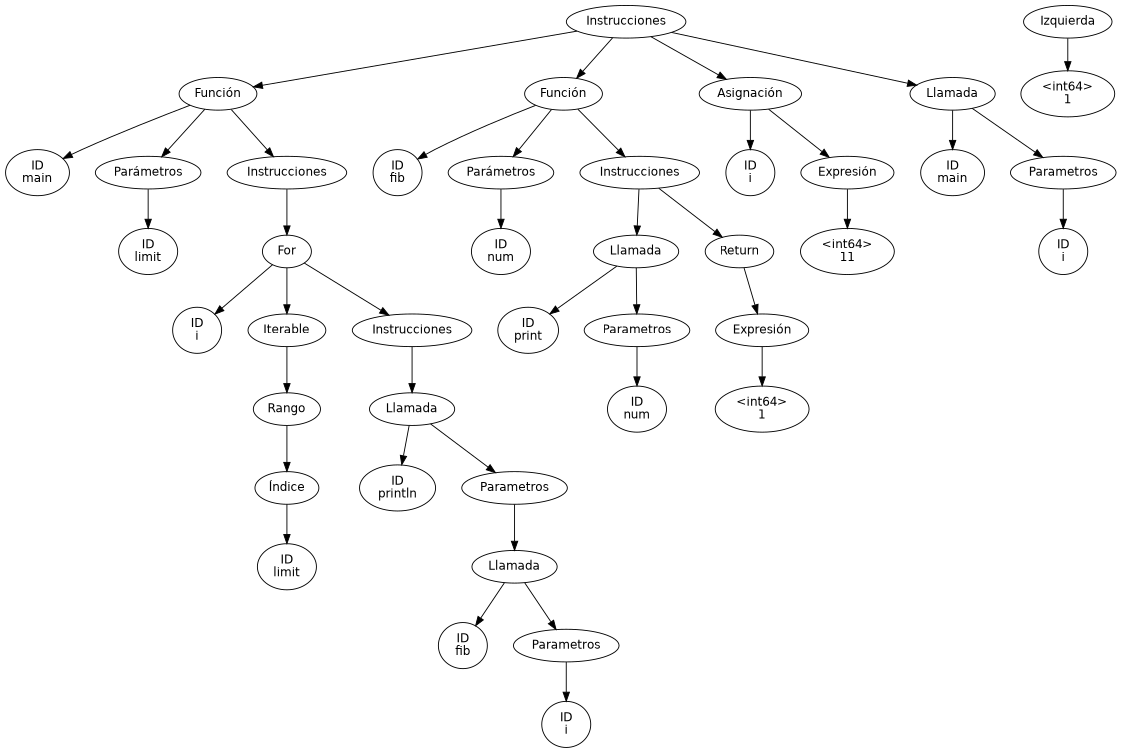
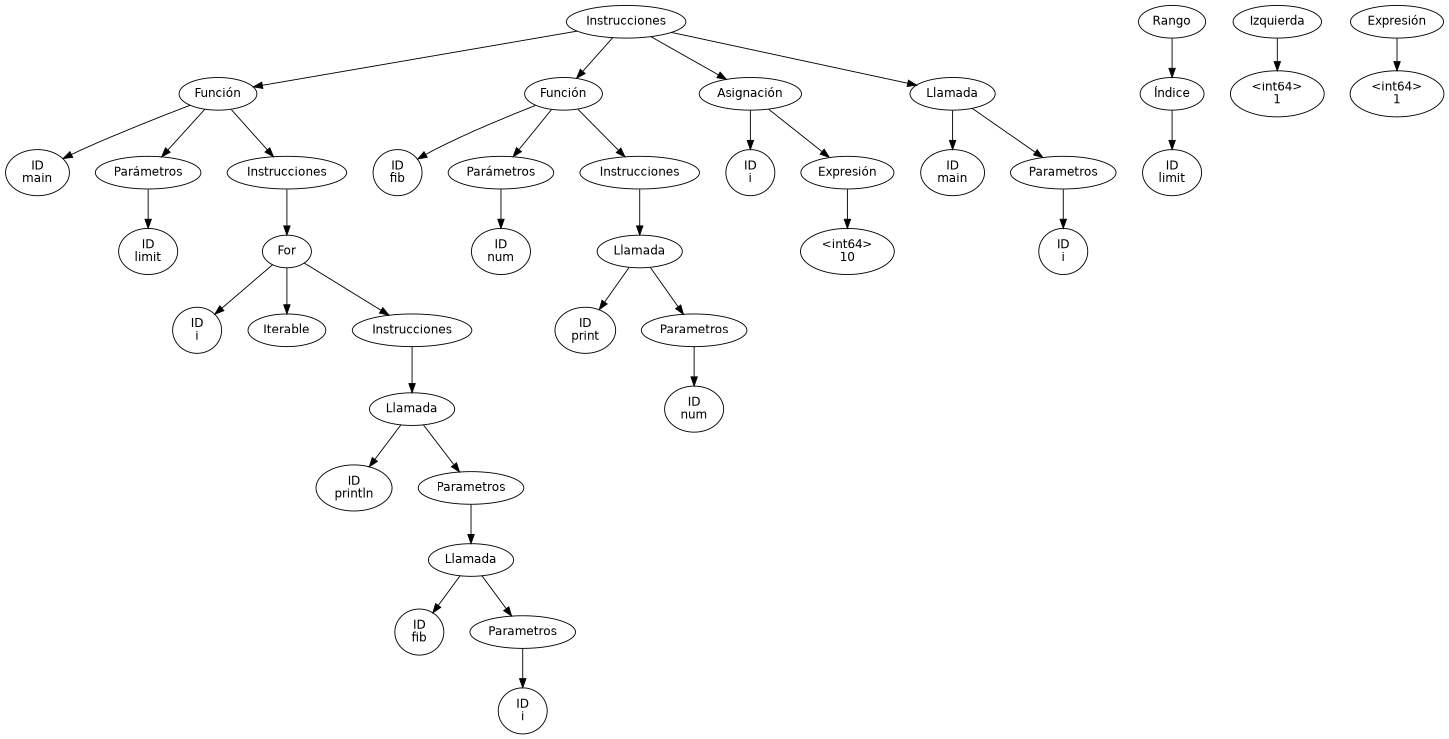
(739, 251) -> none
(847, 251) -> (847, 251)
(287, 365) -> none
